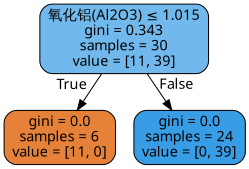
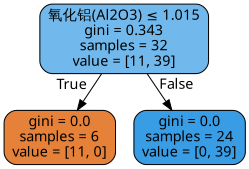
(124, 46) -> (124, 46)
